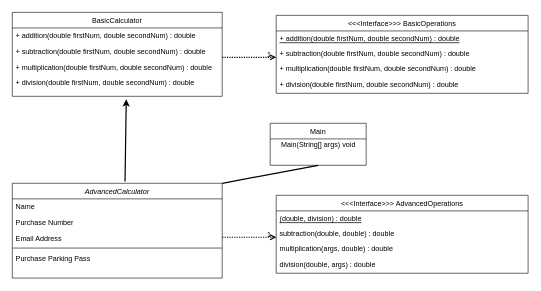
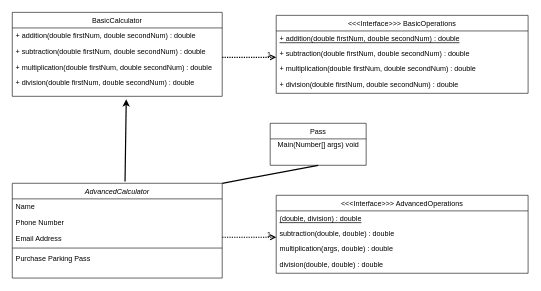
(318, 131) -> (318, 131)
(319, 145) -> (319, 145)
(45, 223) -> (39, 223)
(333, 265) -> (336, 265)
